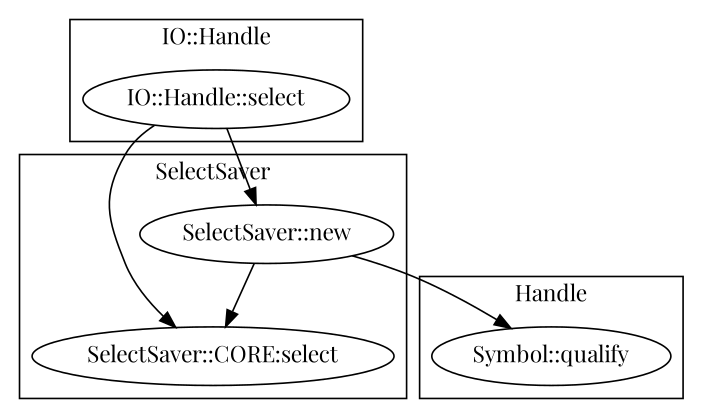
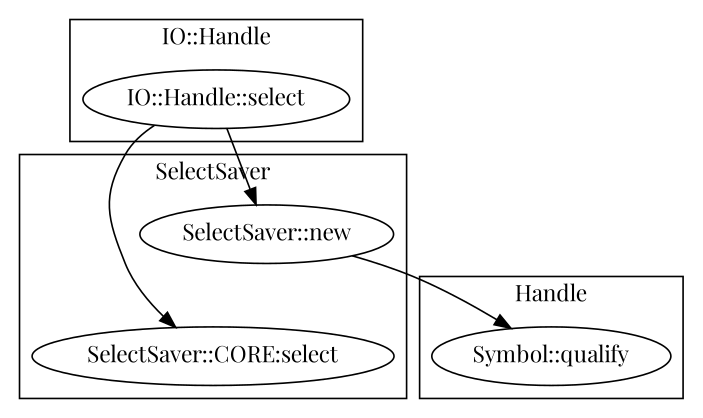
(243, 287) -> none
